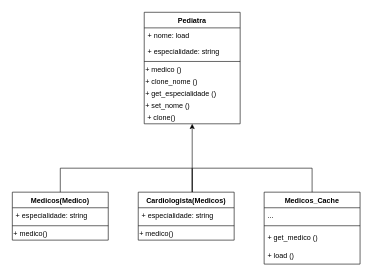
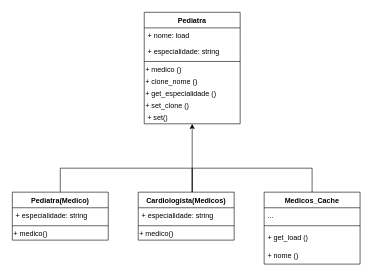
(170, 106) -> (171, 106)
(162, 118) -> (159, 118)
(60, 200) -> (60, 200)
(295, 238) -> (291, 238)
(283, 256) -> (284, 256)
